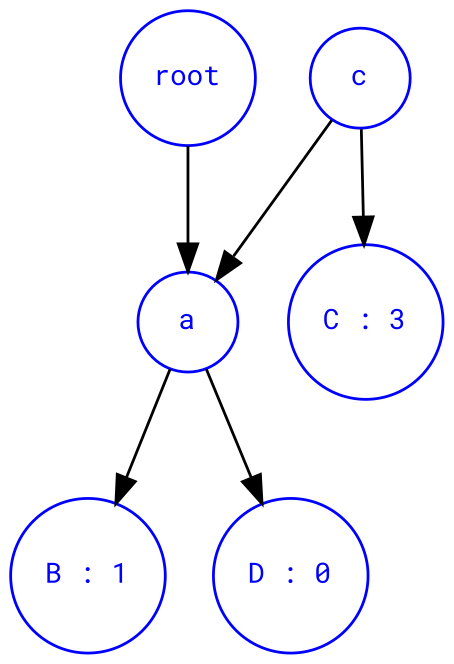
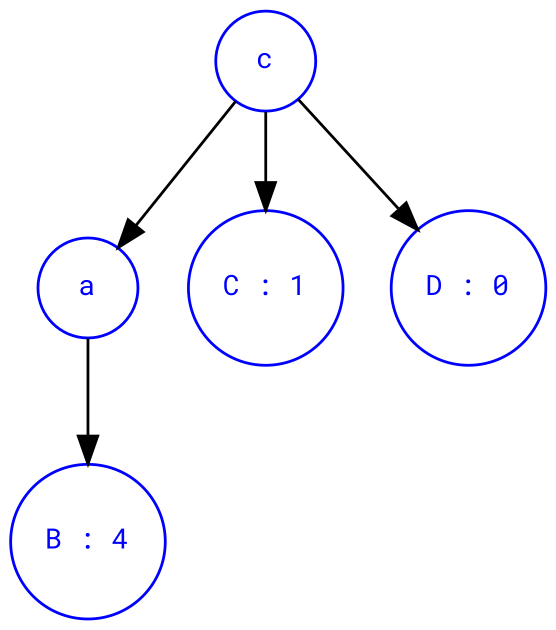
(188, 78) -> none
(366, 322) -> (266, 288)
(229, 423) -> (348, 154)
(88, 576) -> (88, 542)
